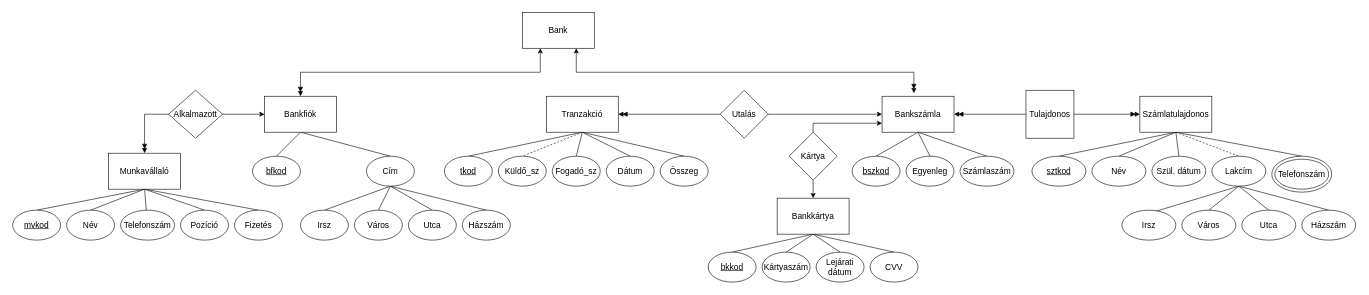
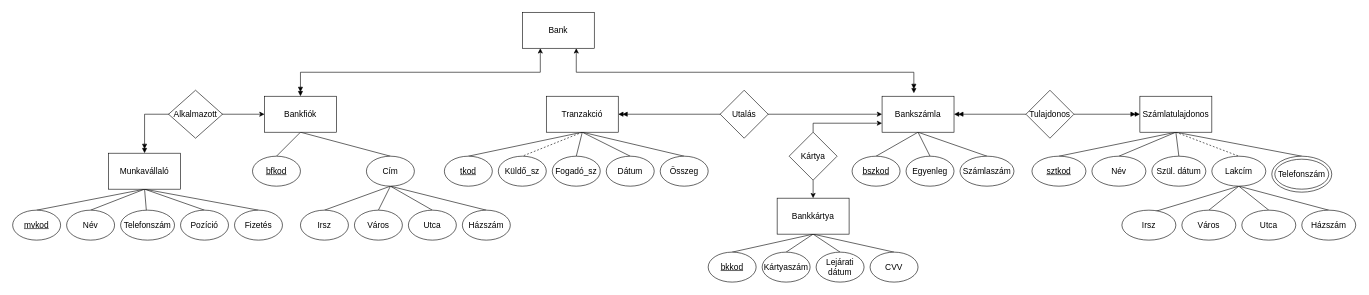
(1050, 114) -> (1050, 114)
